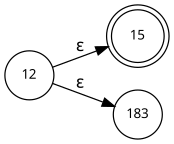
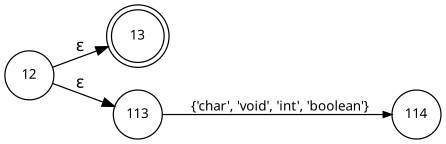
(138, 36) -> (138, 36)
(138, 115) -> (138, 115)
none -> (417, 115)
